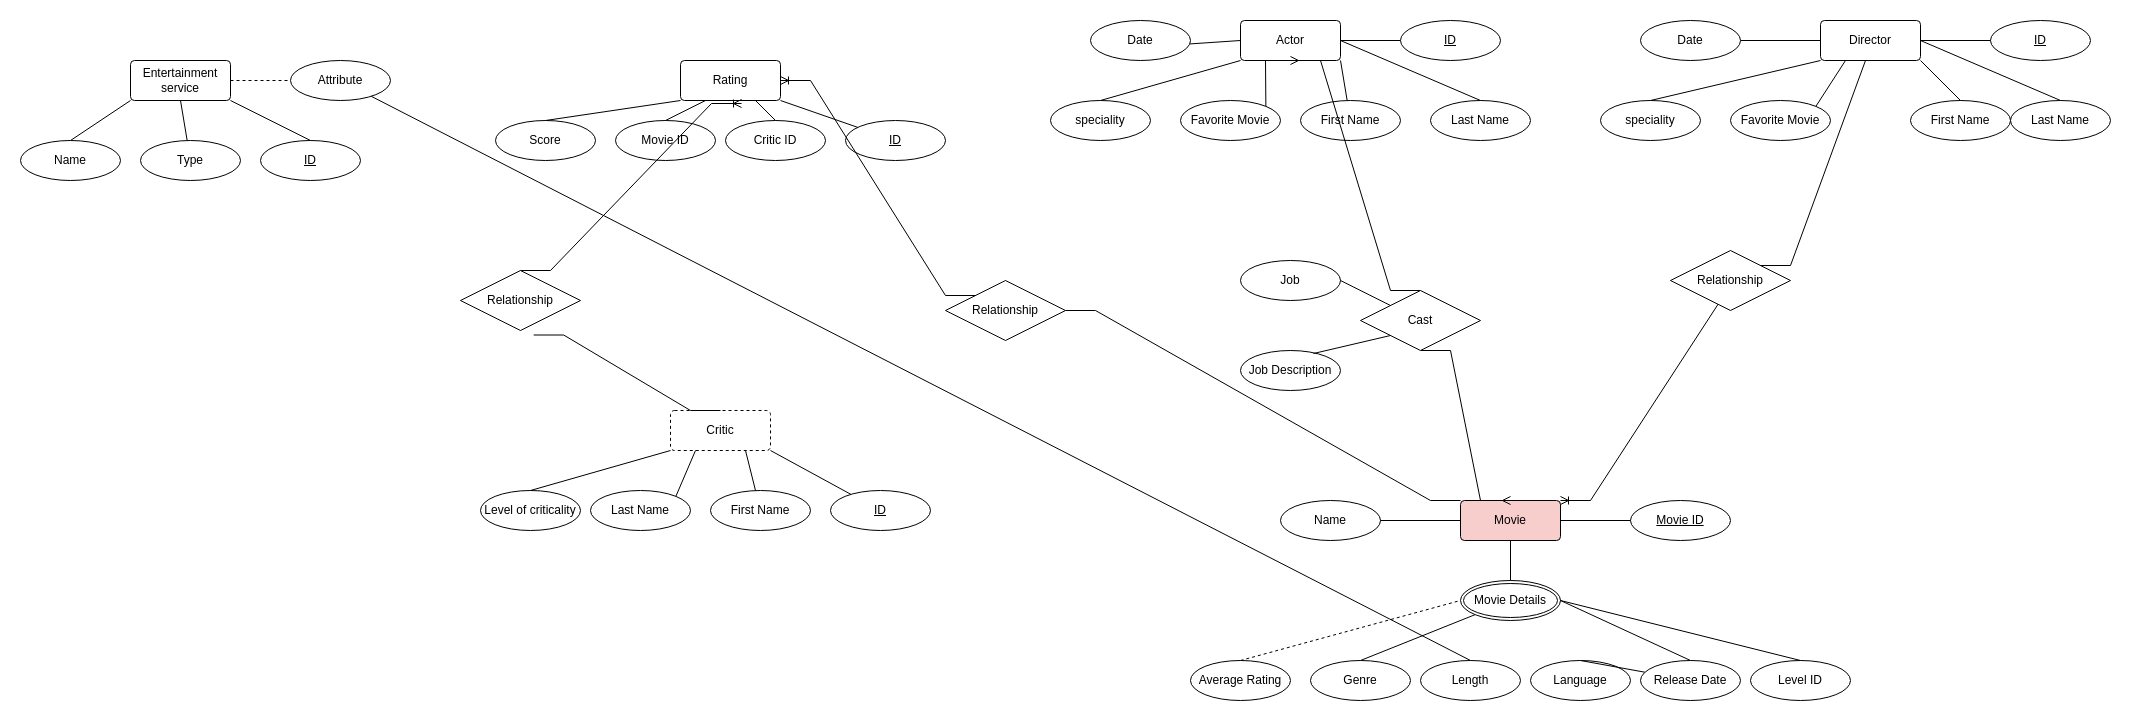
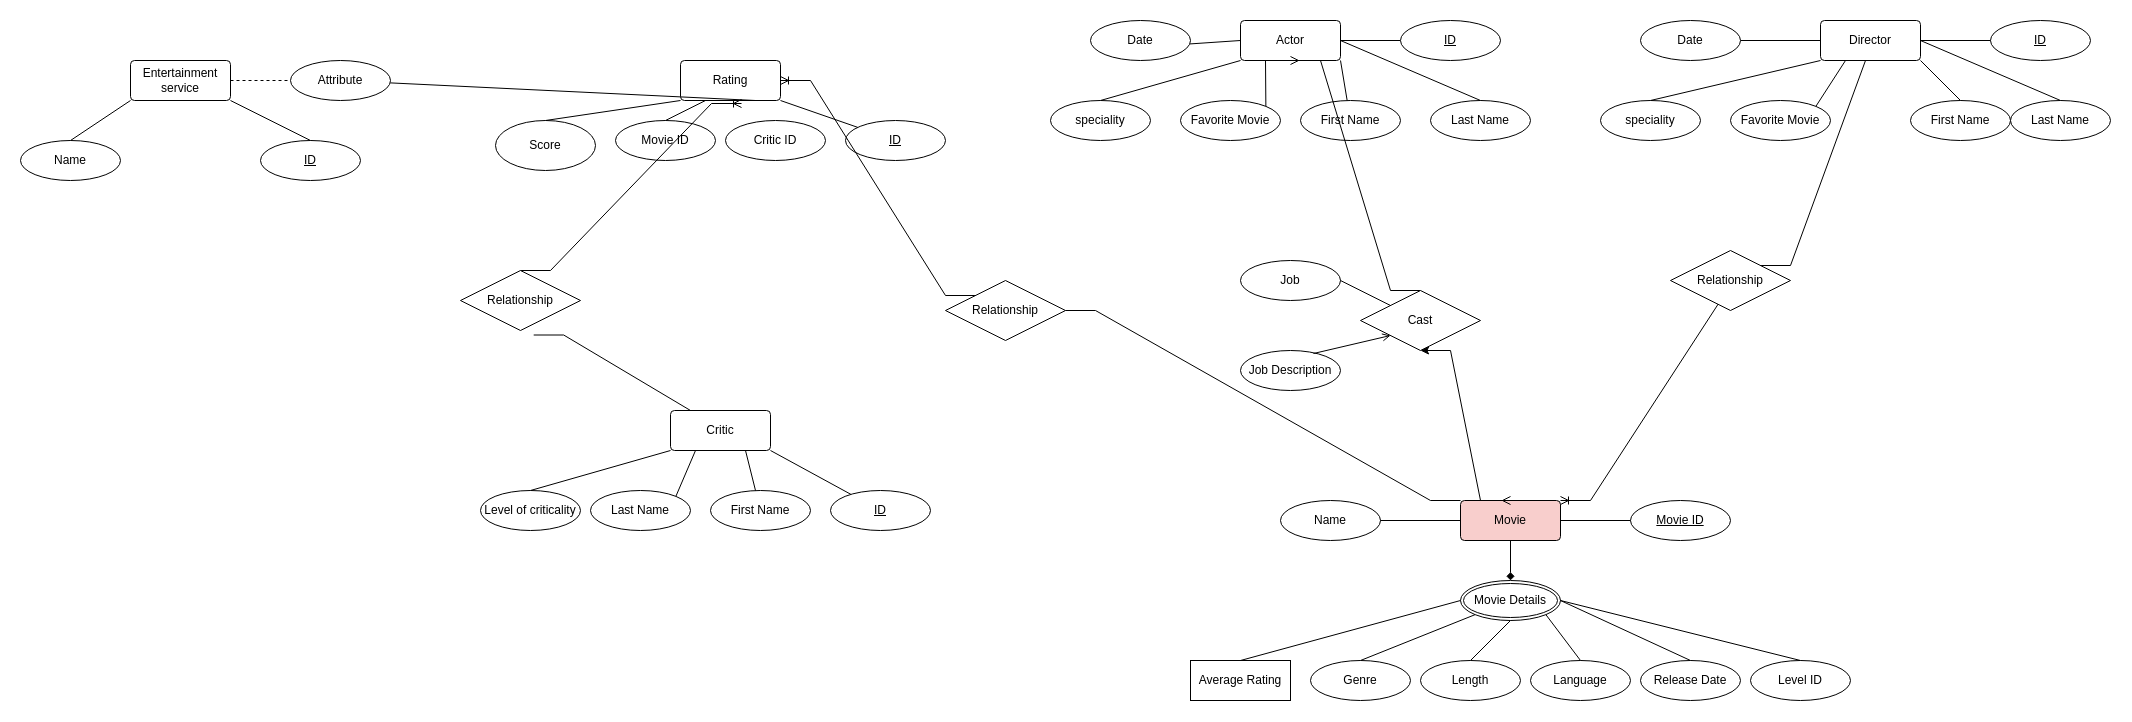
(766, 111) -> (568, 91)
(184, 121) -> none
(546, 141) -> (546, 146)
(191, 161) -> none
(1386, 337) -> (1384, 337)
(1426, 351) -> (1428, 351)
(921, 379) -> (1491, 641)
(721, 431) -> (721, 431)
(1511, 576) -> (1511, 572)
(1351, 630) -> (1351, 630)
(1612, 666) -> (1563, 638)
(1241, 681) -> (1241, 681)
